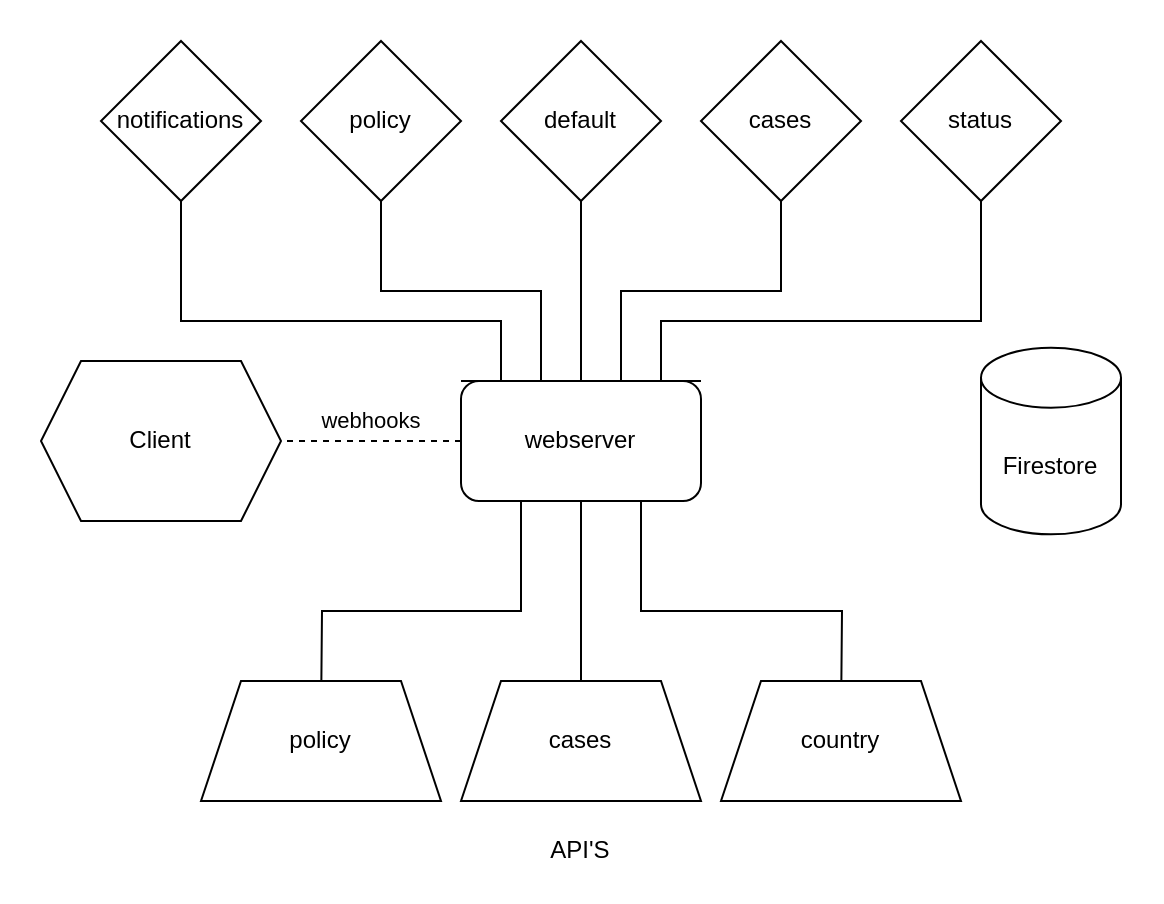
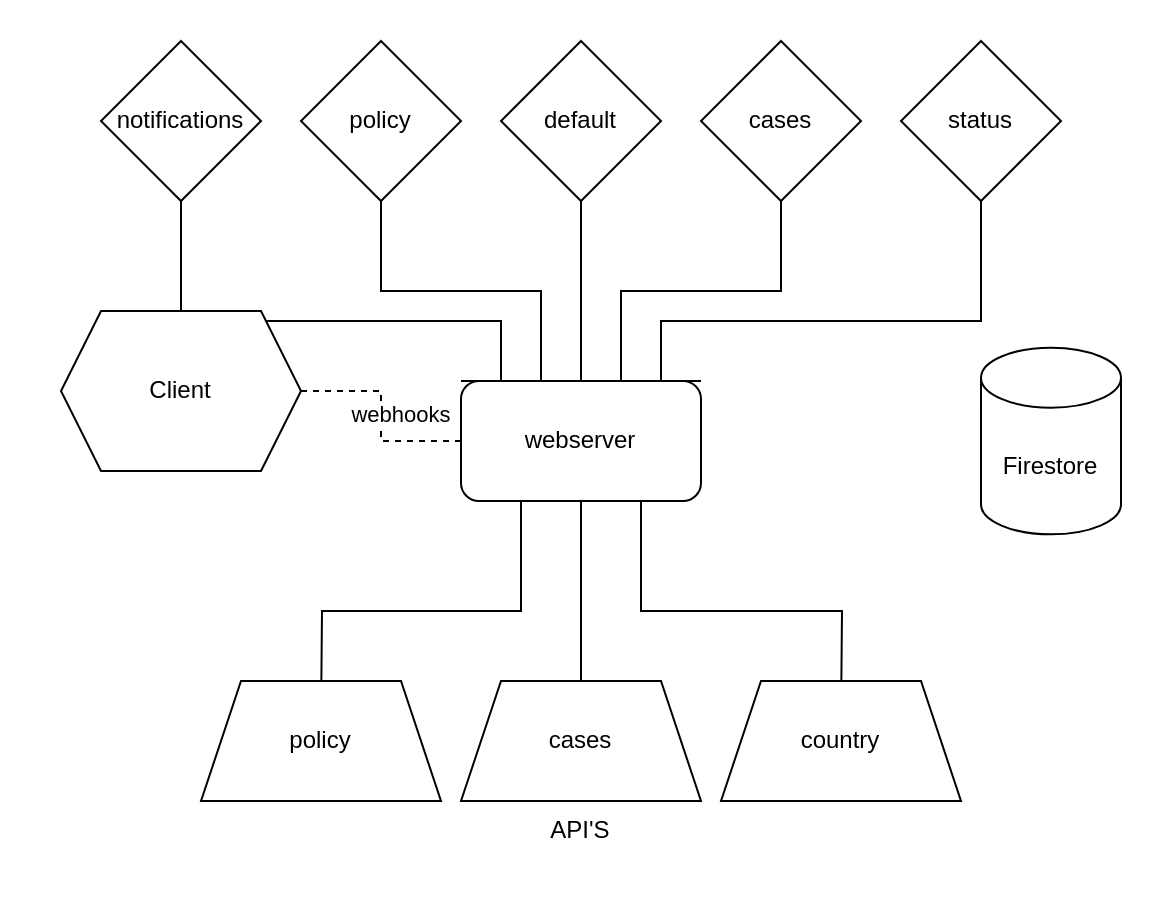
(161, 441) -> (181, 391)
(581, 851) -> (581, 831)
